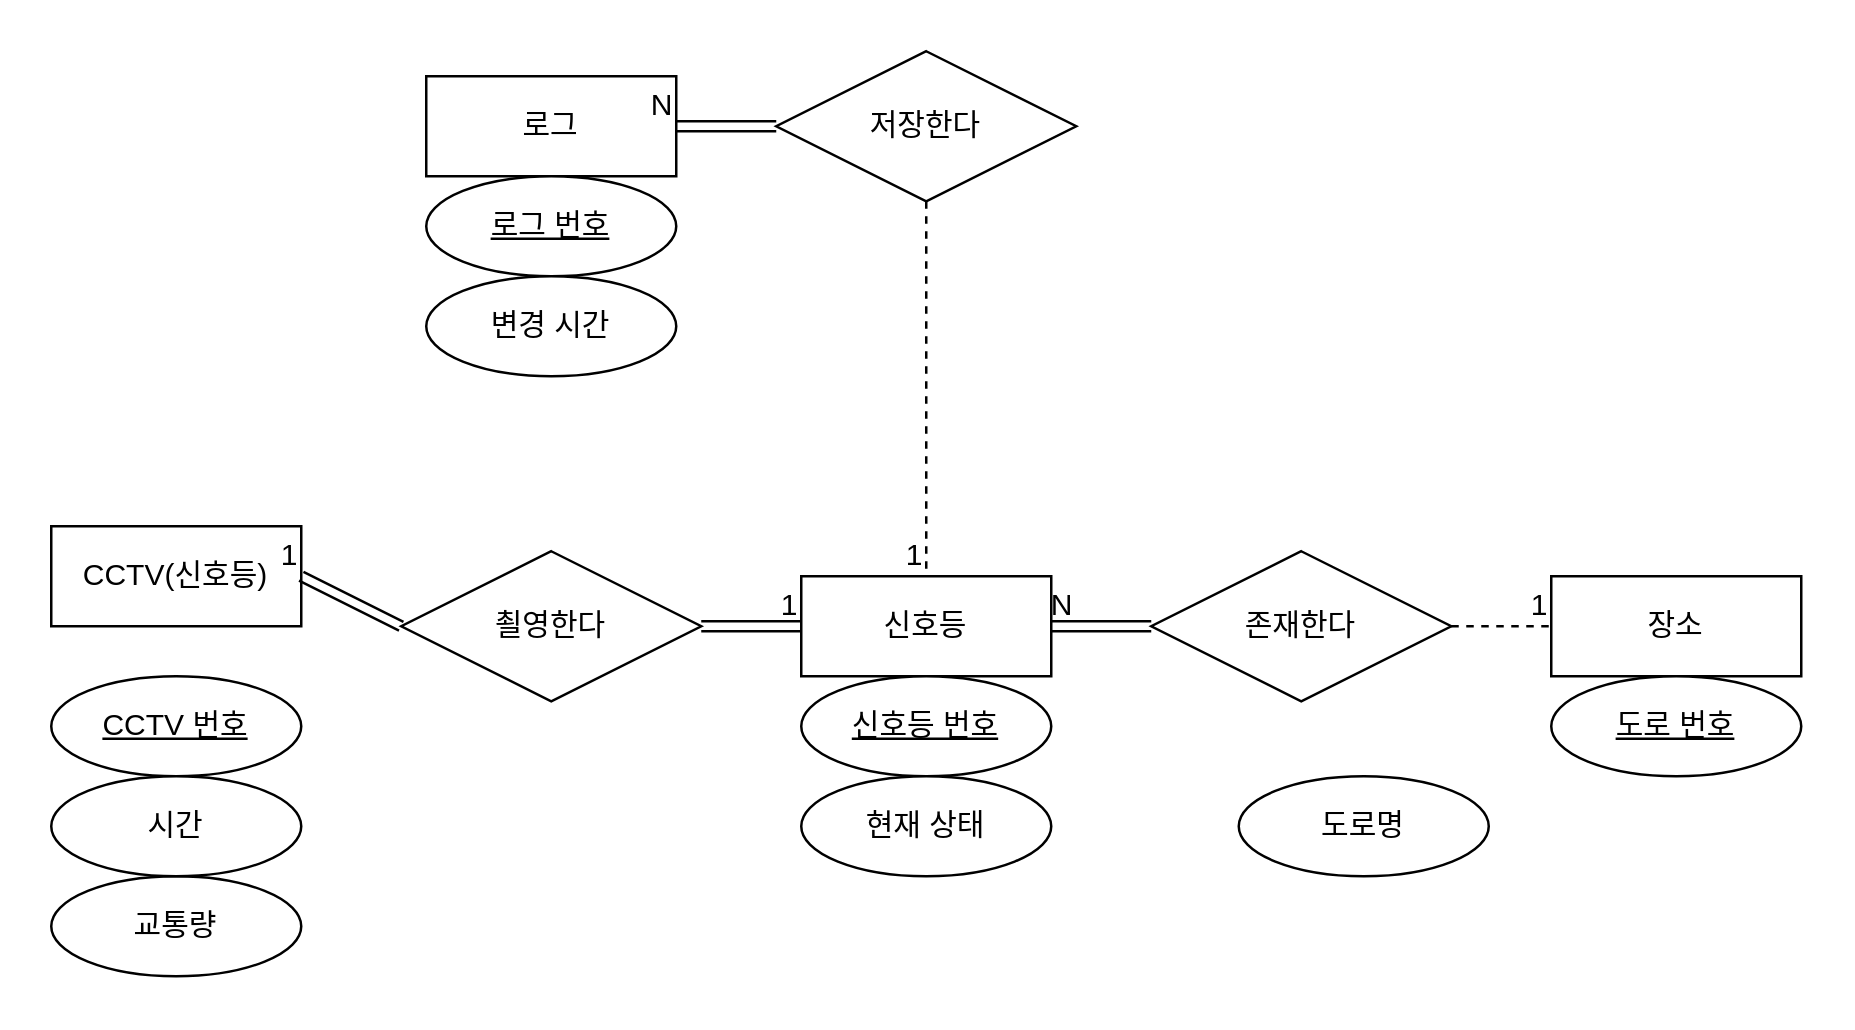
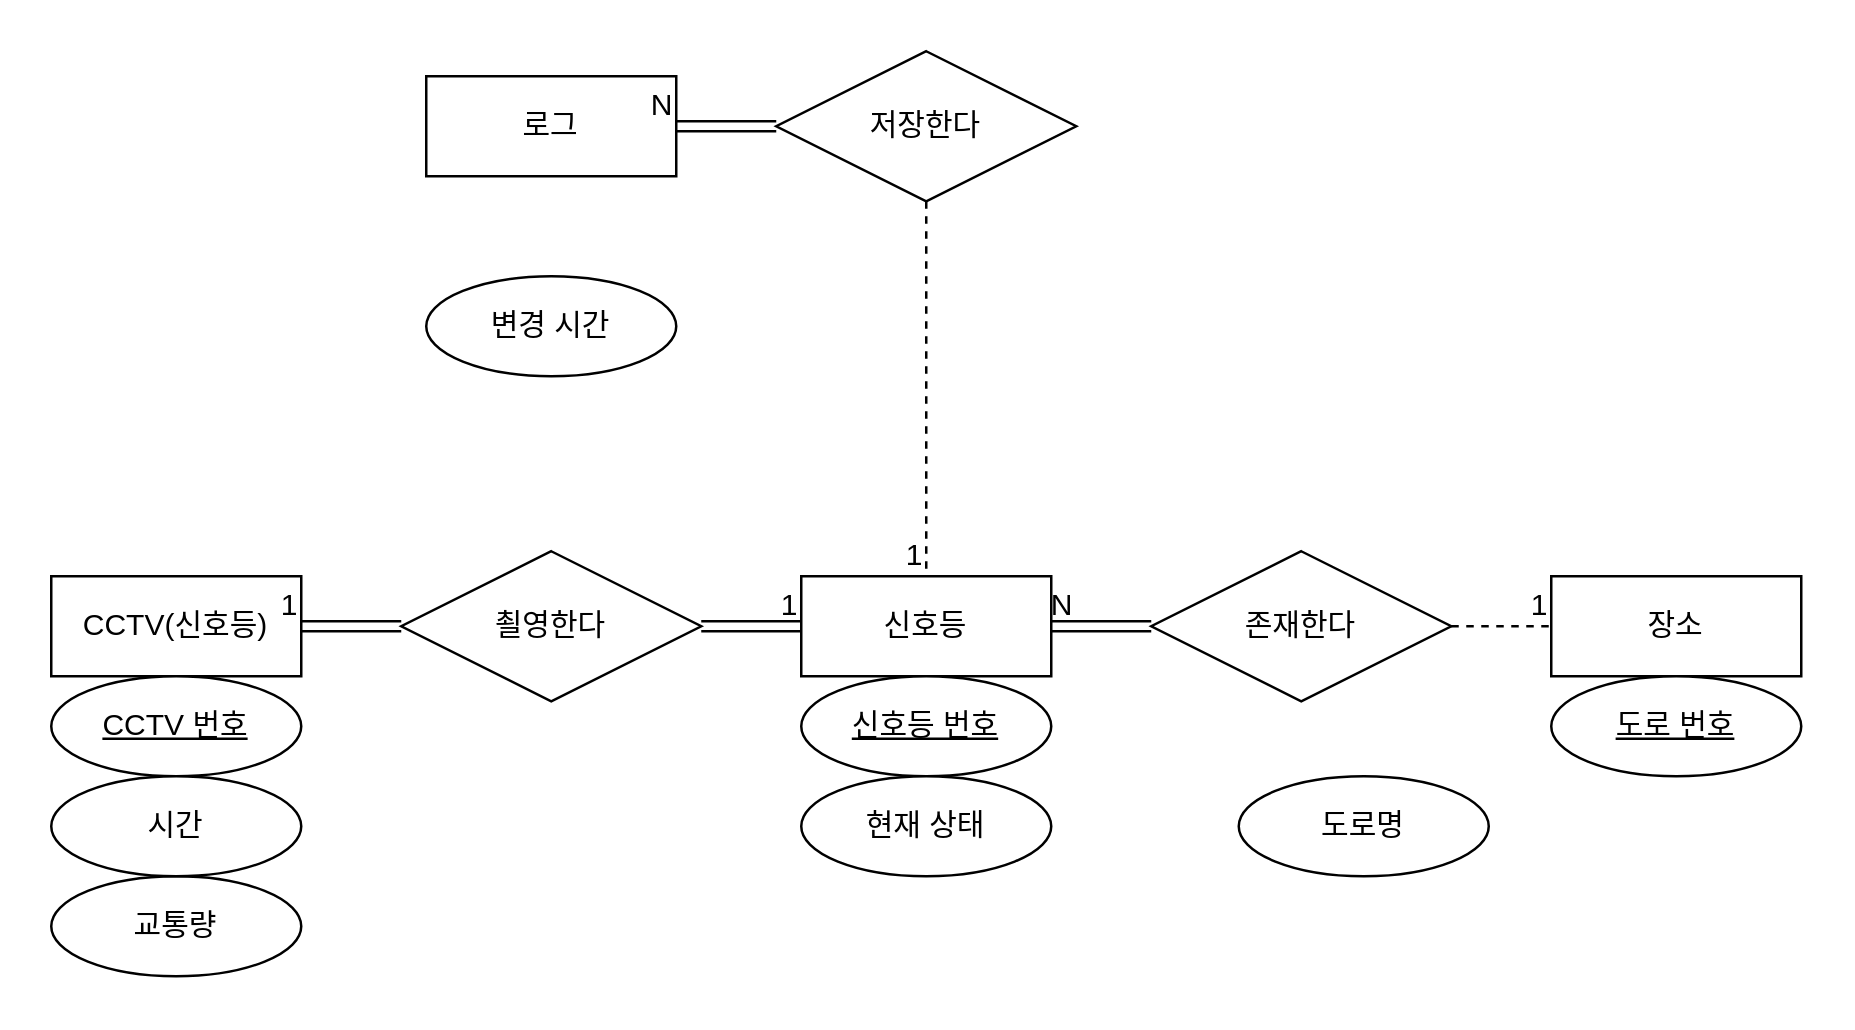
(551, 226) -> none
(176, 576) -> (176, 626)
